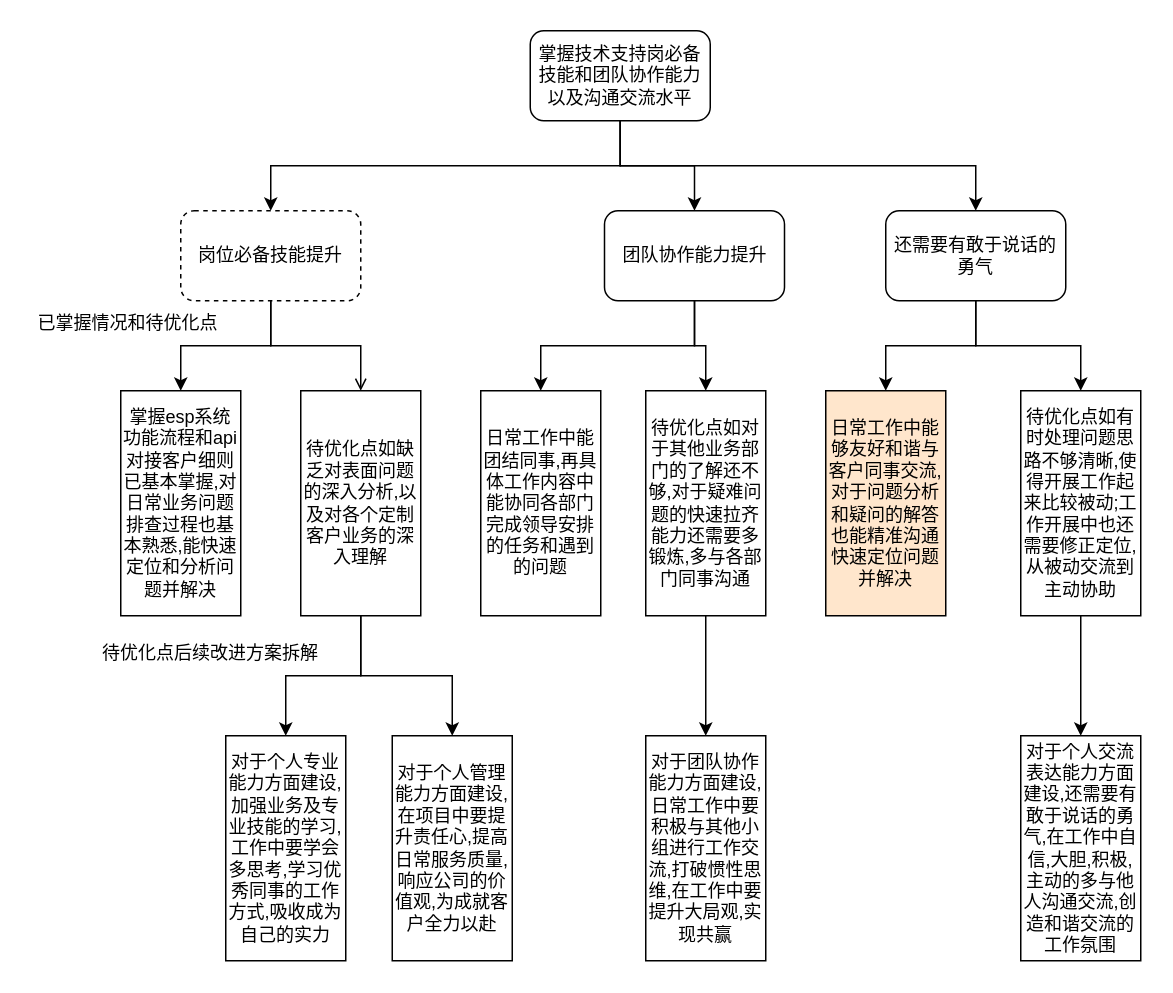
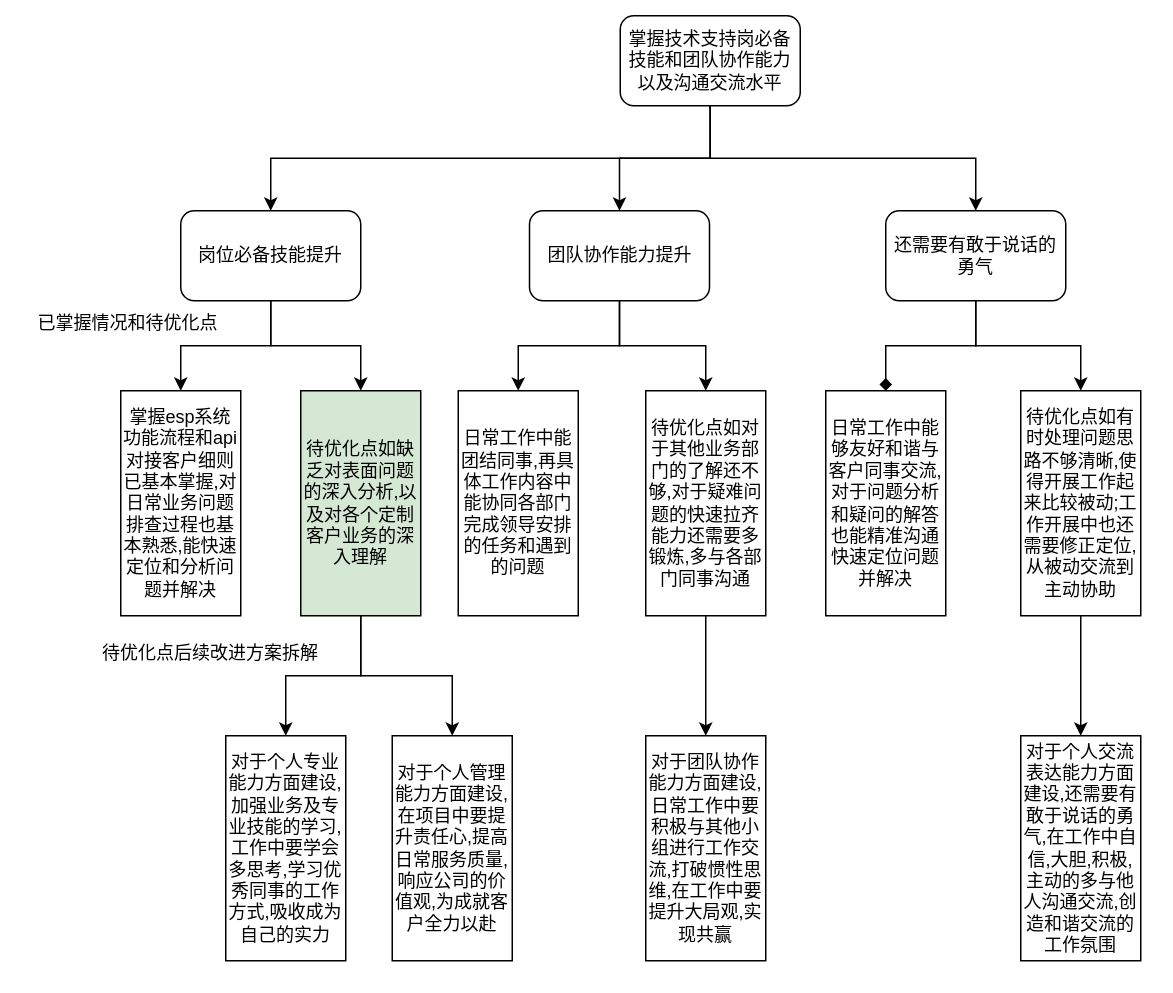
(620, 76) -> (710, 61)
(271, 256) -> (271, 256)
(695, 256) -> (620, 256)
(886, 379) -> (886, 378)
(361, 381) -> (361, 379)
(361, 503) -> (361, 503)
(541, 503) -> (518, 503)
(886, 503) -> (886, 503)
